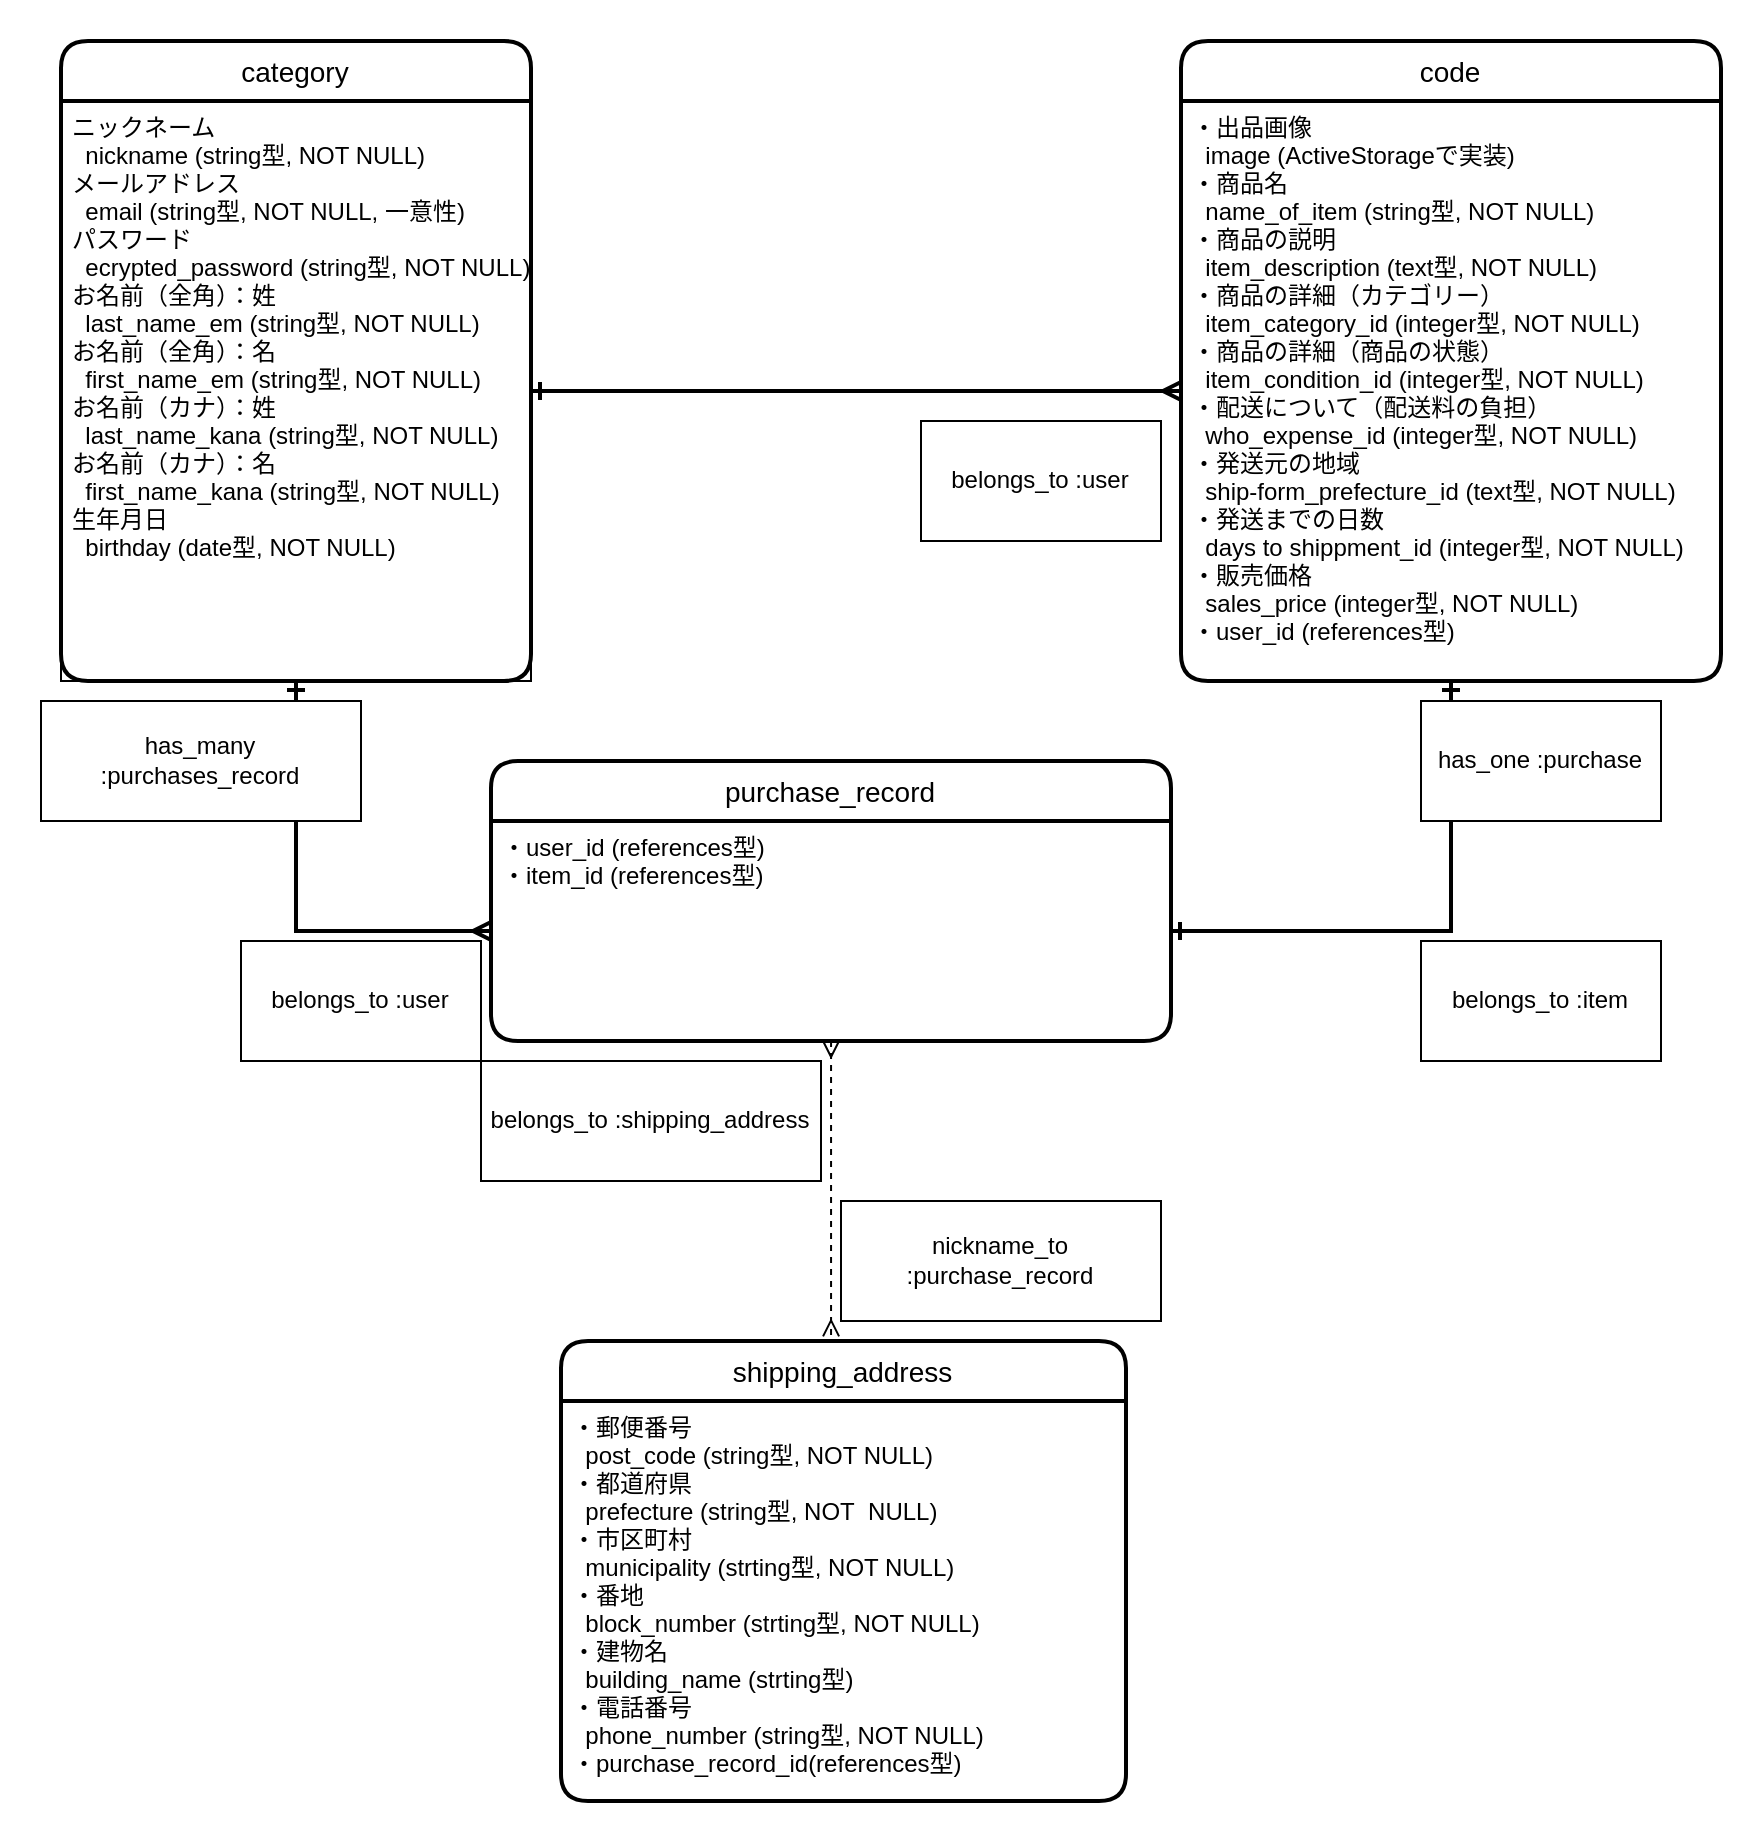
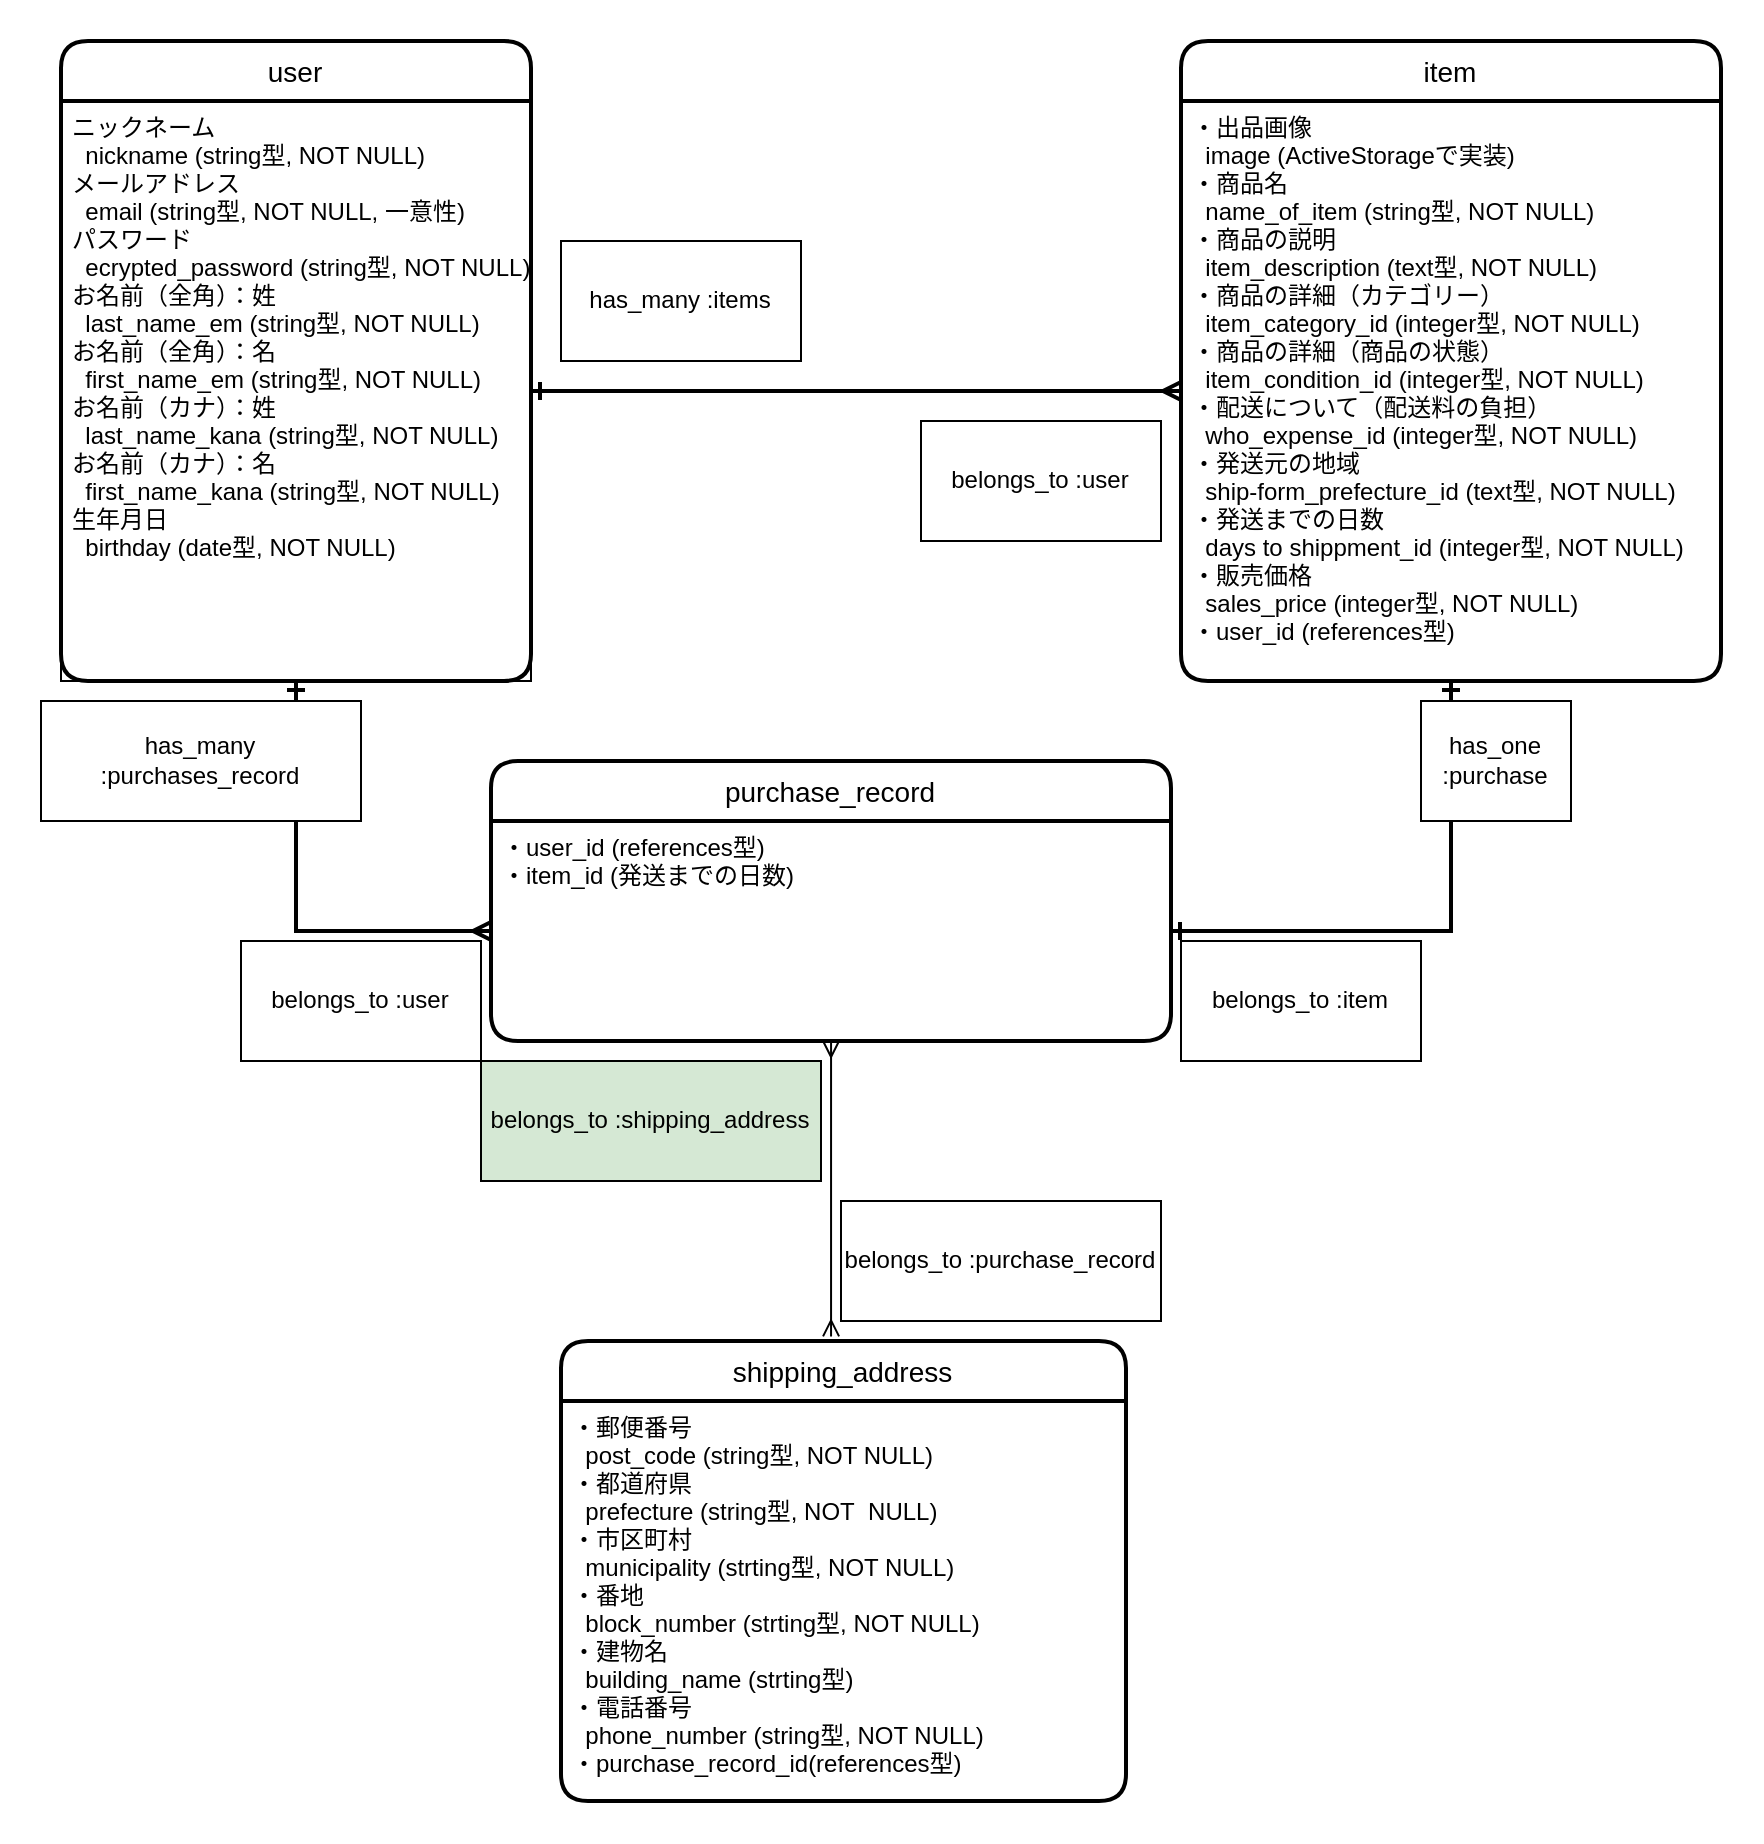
(295, 73) -> (295, 73)
(1450, 73) -> (1450, 73)
none -> (681, 301)
(1541, 761) -> (1496, 761)
(654, 848) -> (654, 848)
(1541, 1001) -> (1301, 1001)
(651, 1121) -> (651, 1121)
(831, 1190) -> (831, 1190)
(1001, 1261) -> (1001, 1261)
